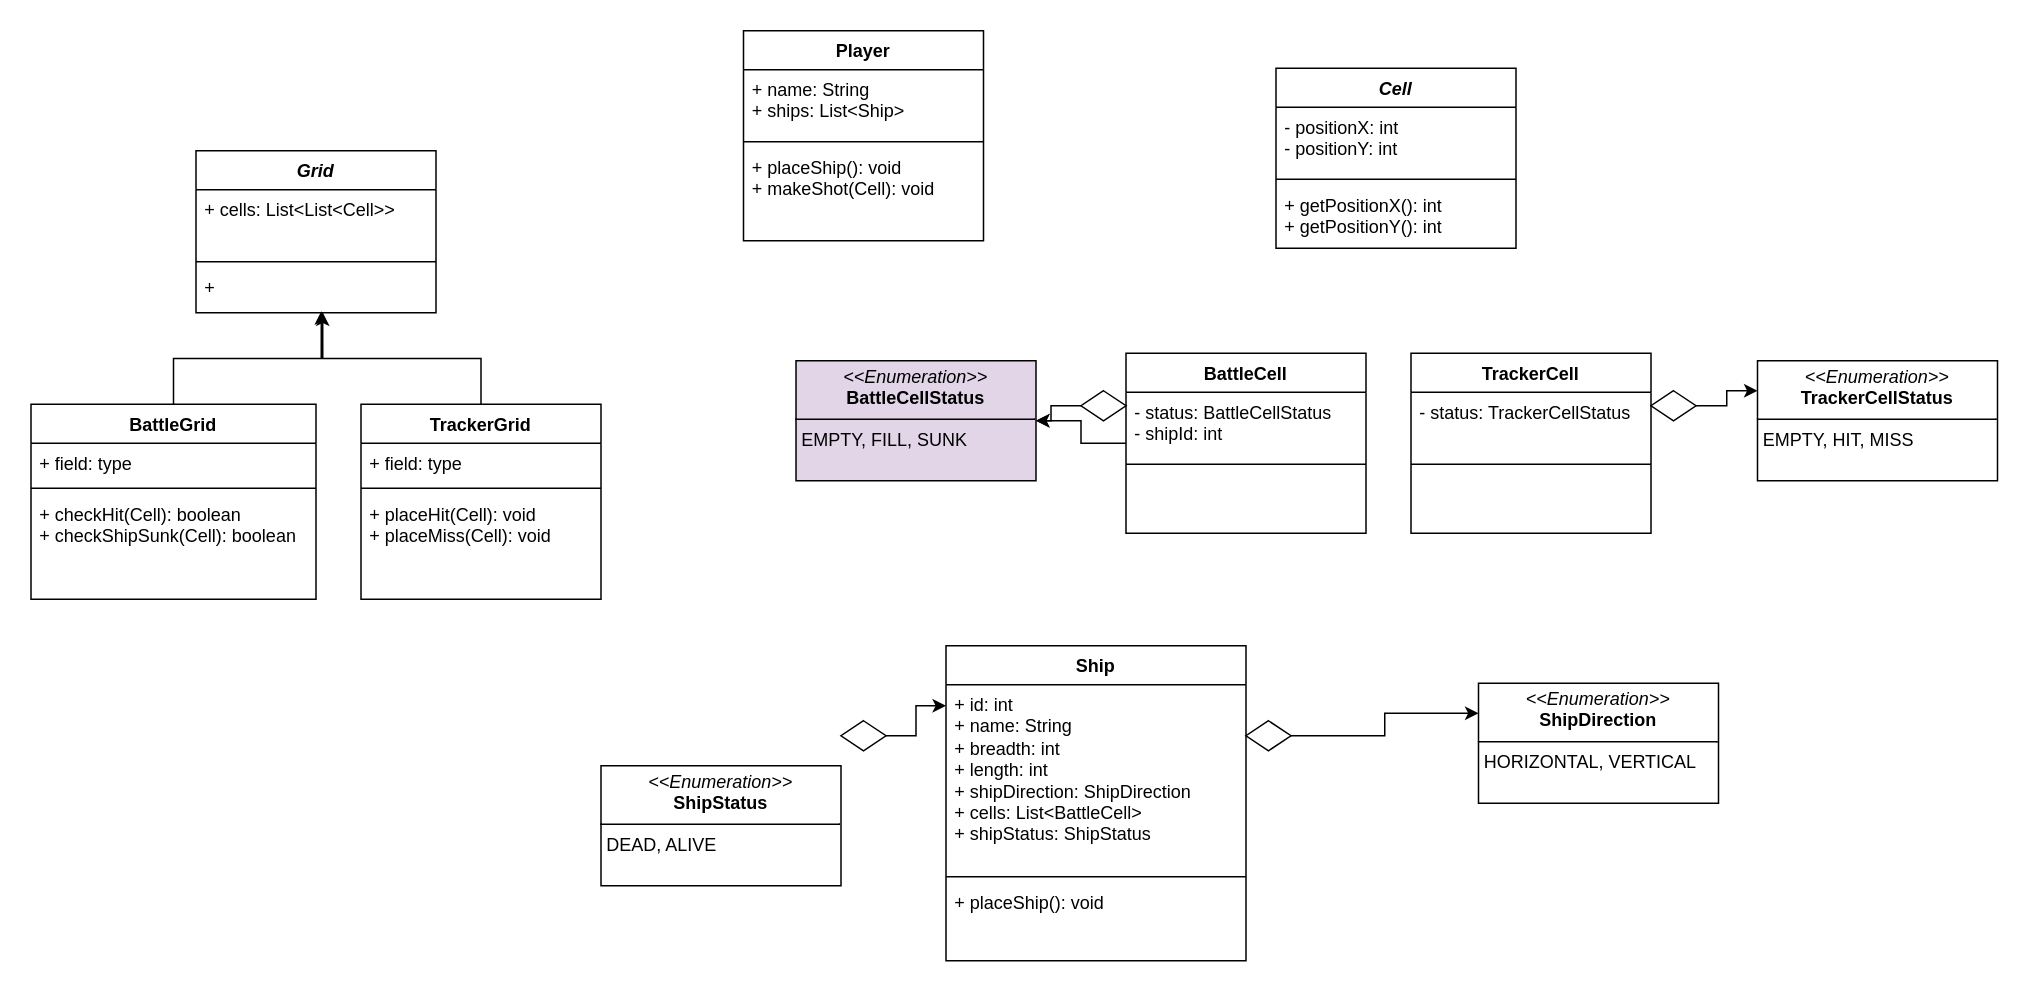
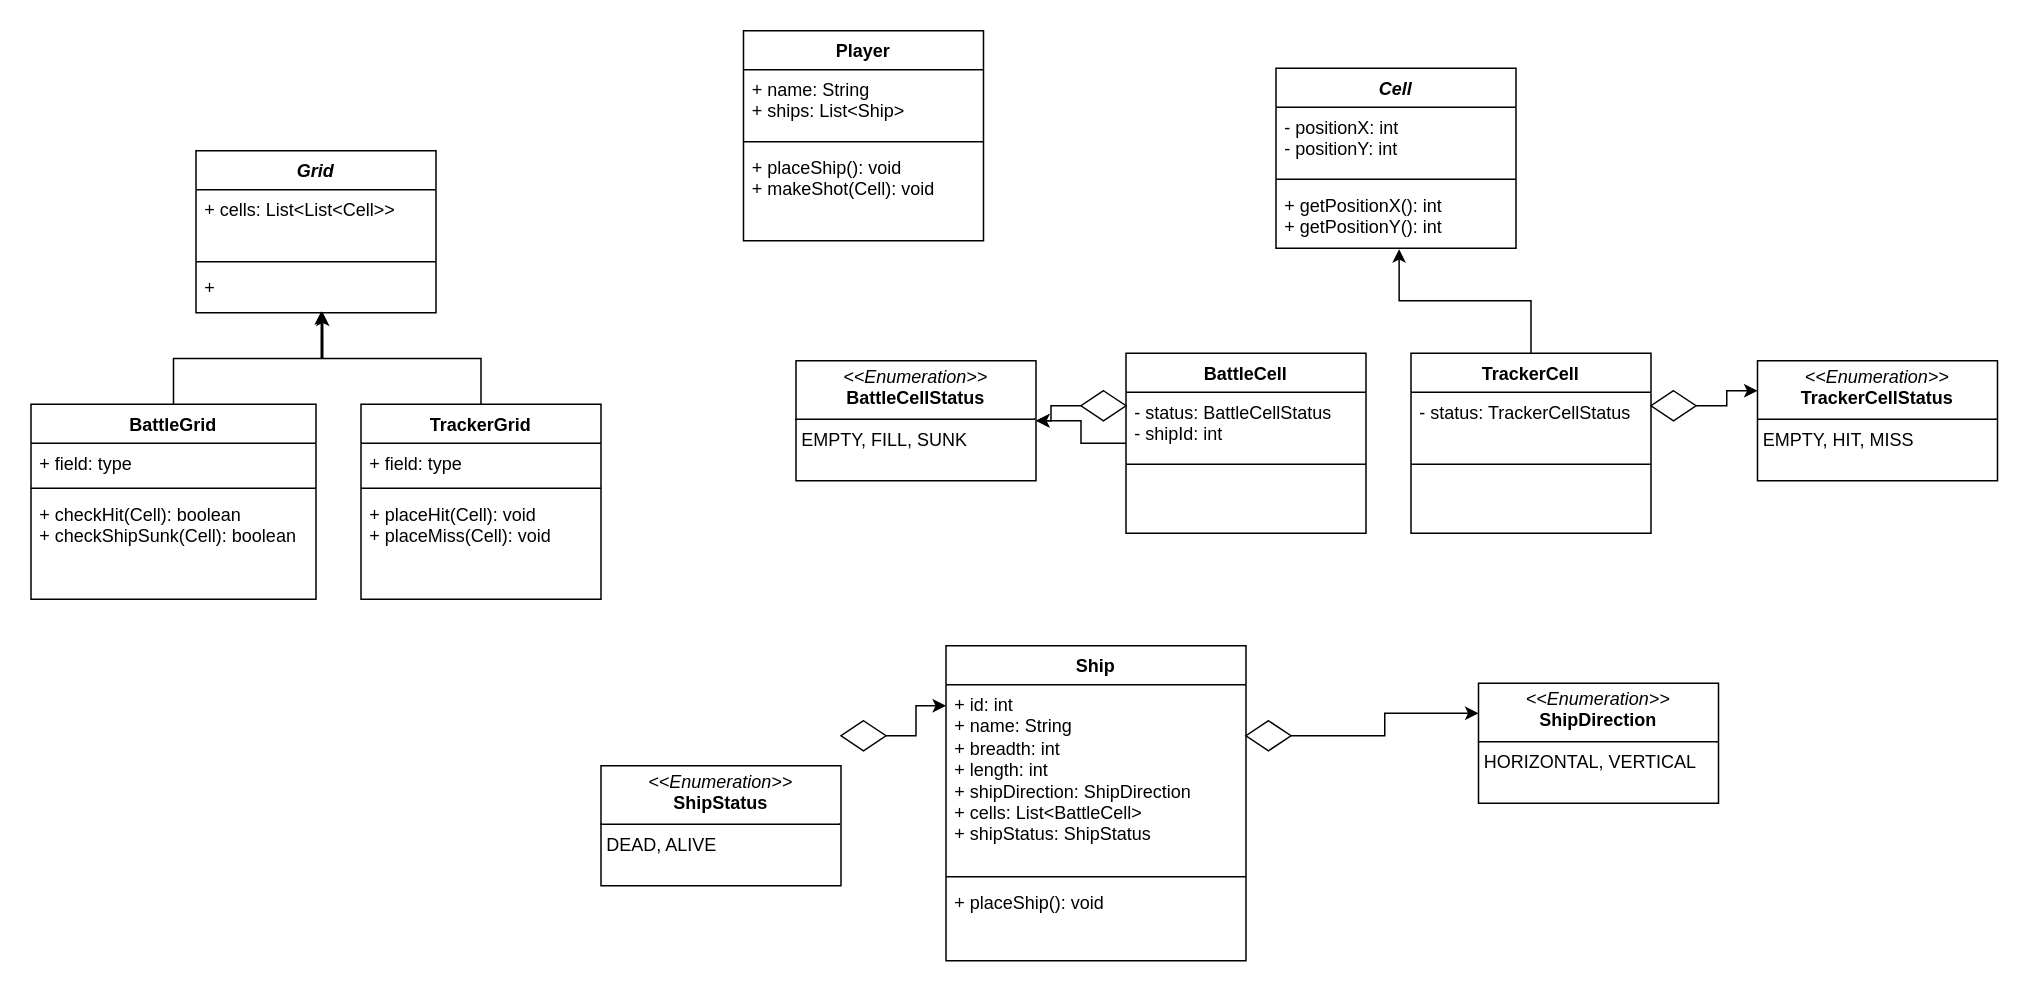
none -> (1470, 301)
(916, 421) -> (916, 421)
